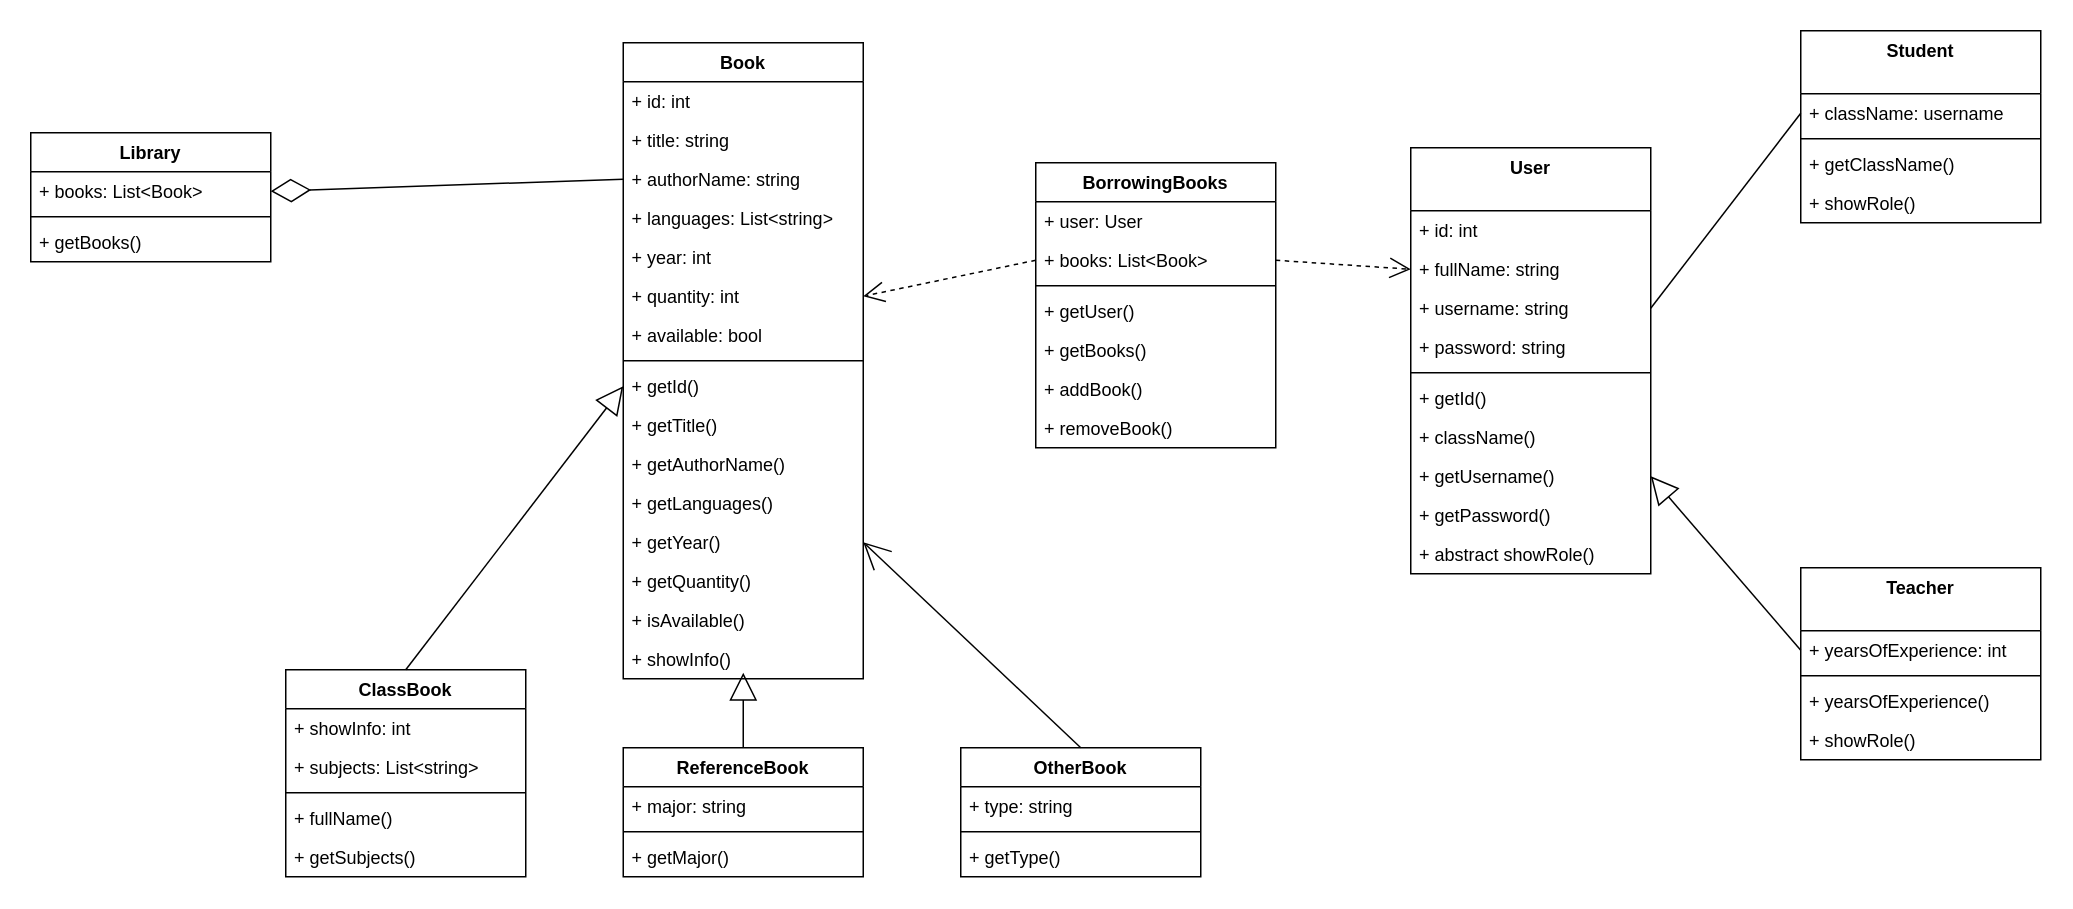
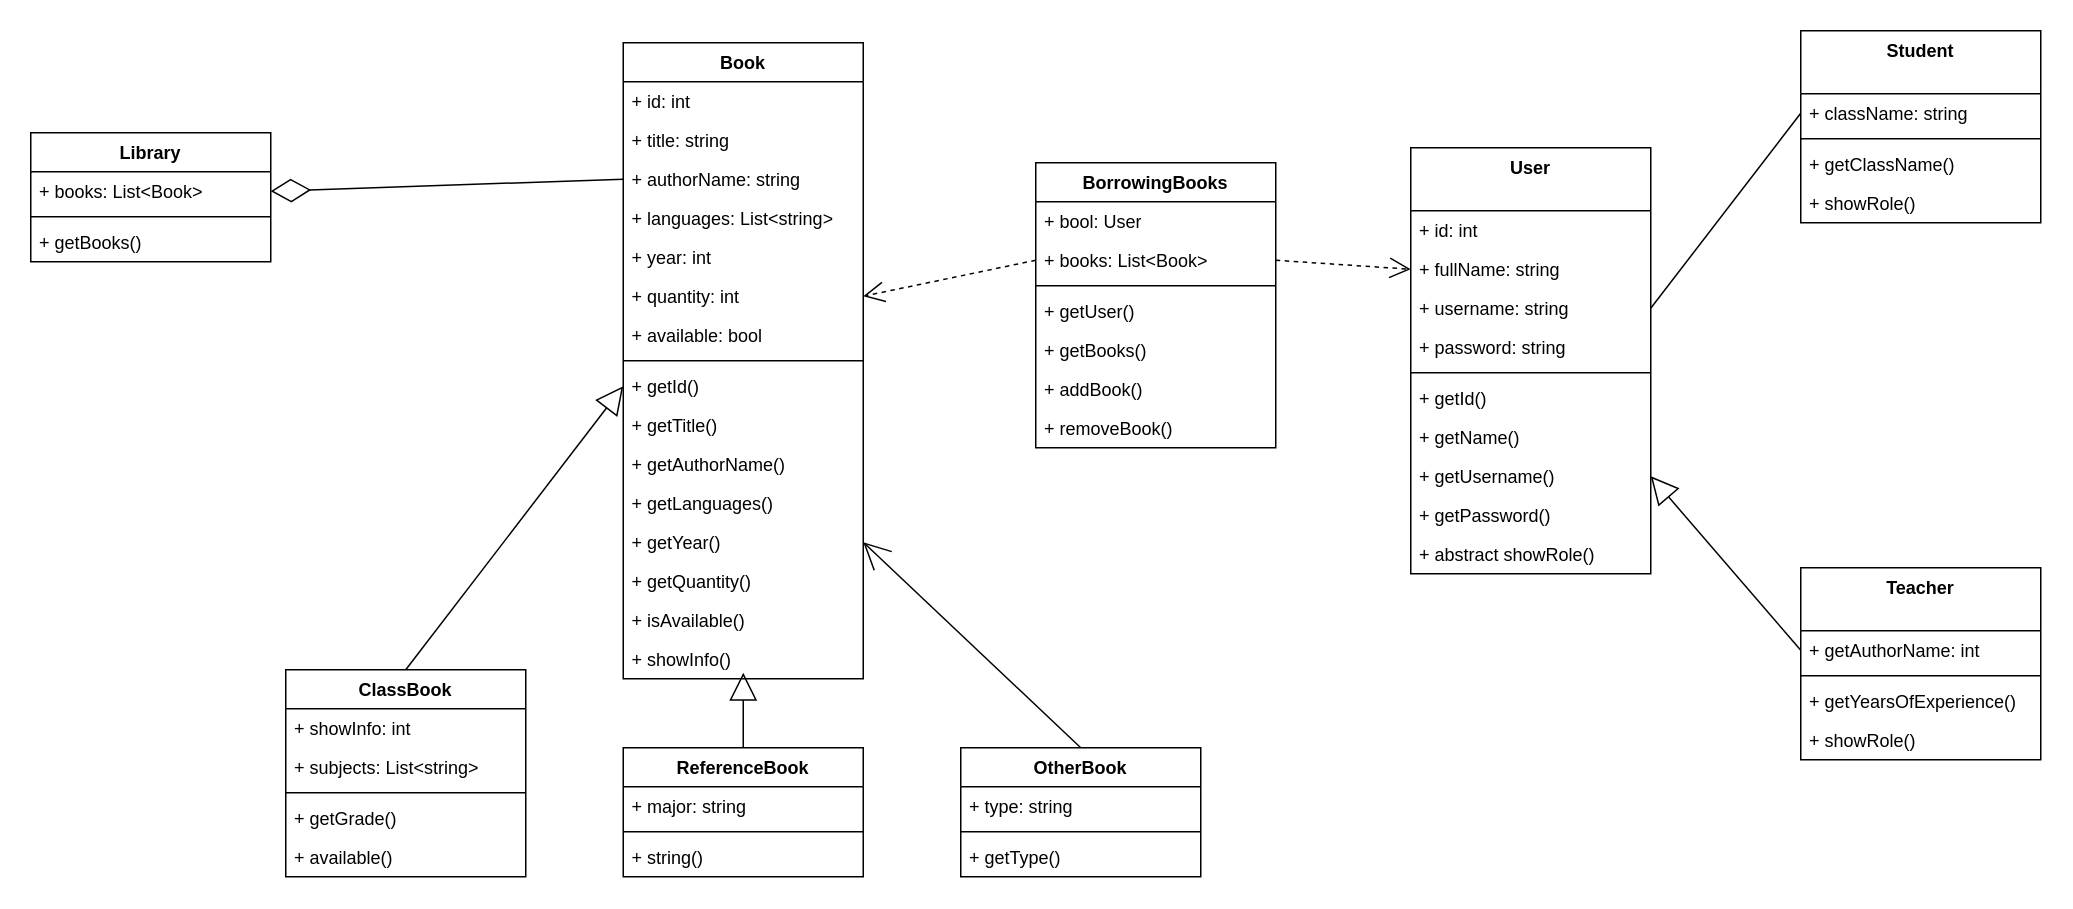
(1906, 115) -> (1894, 115)
(1098, 223) -> (1096, 223)
(1481, 439) -> (1473, 439)
(1919, 652) -> (1901, 652)
(1911, 703) -> (1922, 714)
(348, 820) -> (353, 820)
(368, 859) -> (351, 859)
(690, 859) -> (678, 859)
